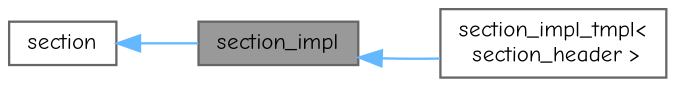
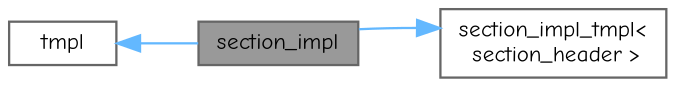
(63, 43) -> (63, 43)
(411, 59) -> (388, 28)
